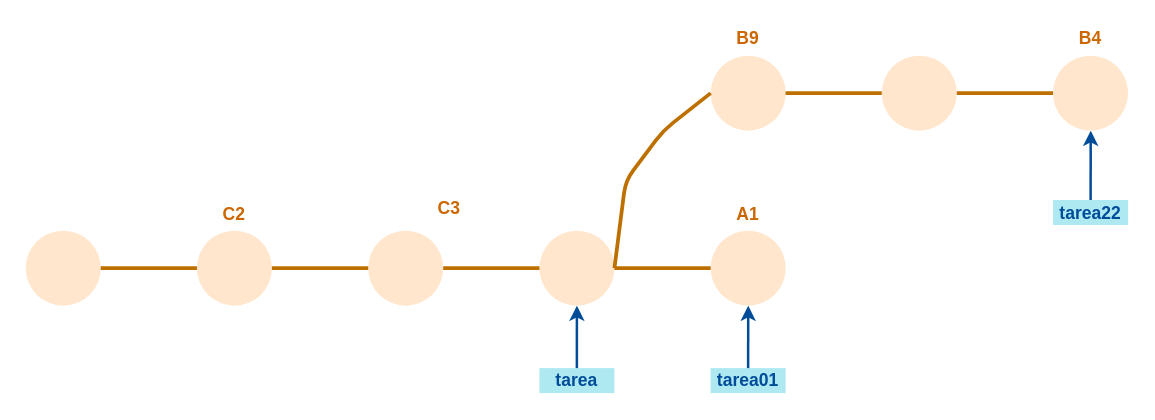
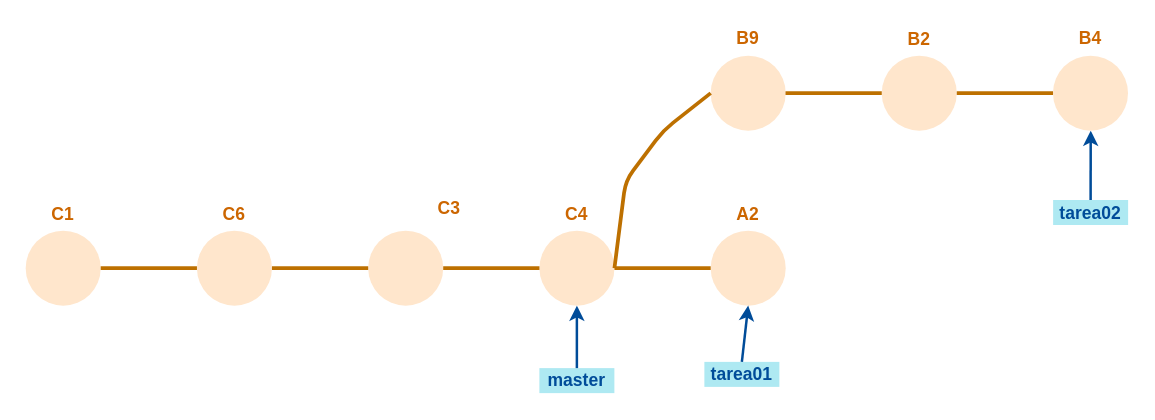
none -> (919, 39)
(1091, 213) -> (1091, 213)
none -> (63, 214)
(234, 214) -> (234, 214)
none -> (577, 214)
(748, 214) -> (748, 214)
(577, 381) -> (577, 381)
(748, 381) -> (742, 374)
